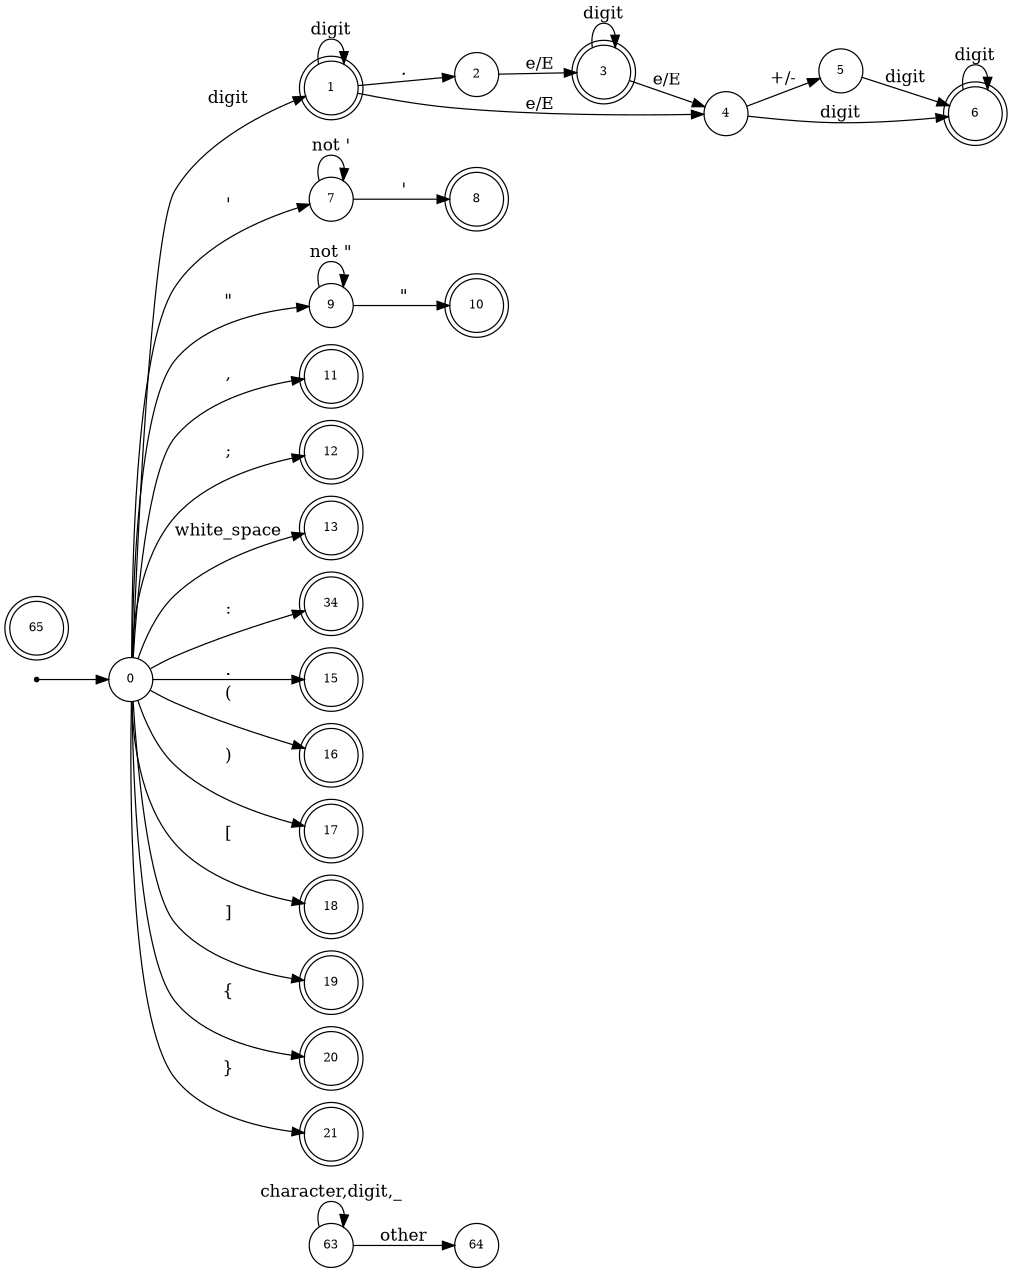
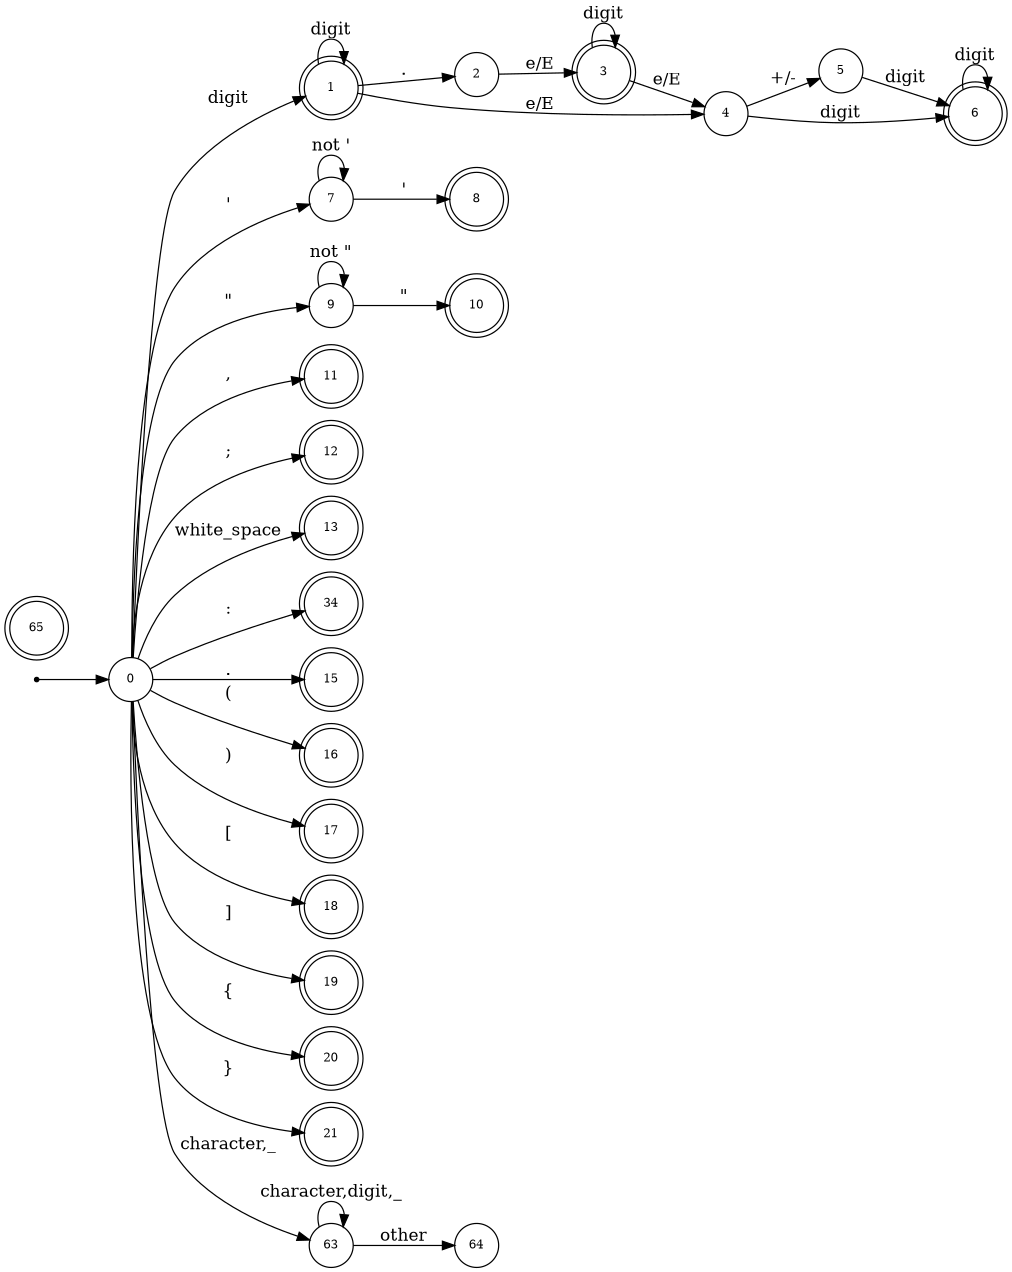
none -> (157, 1064)
